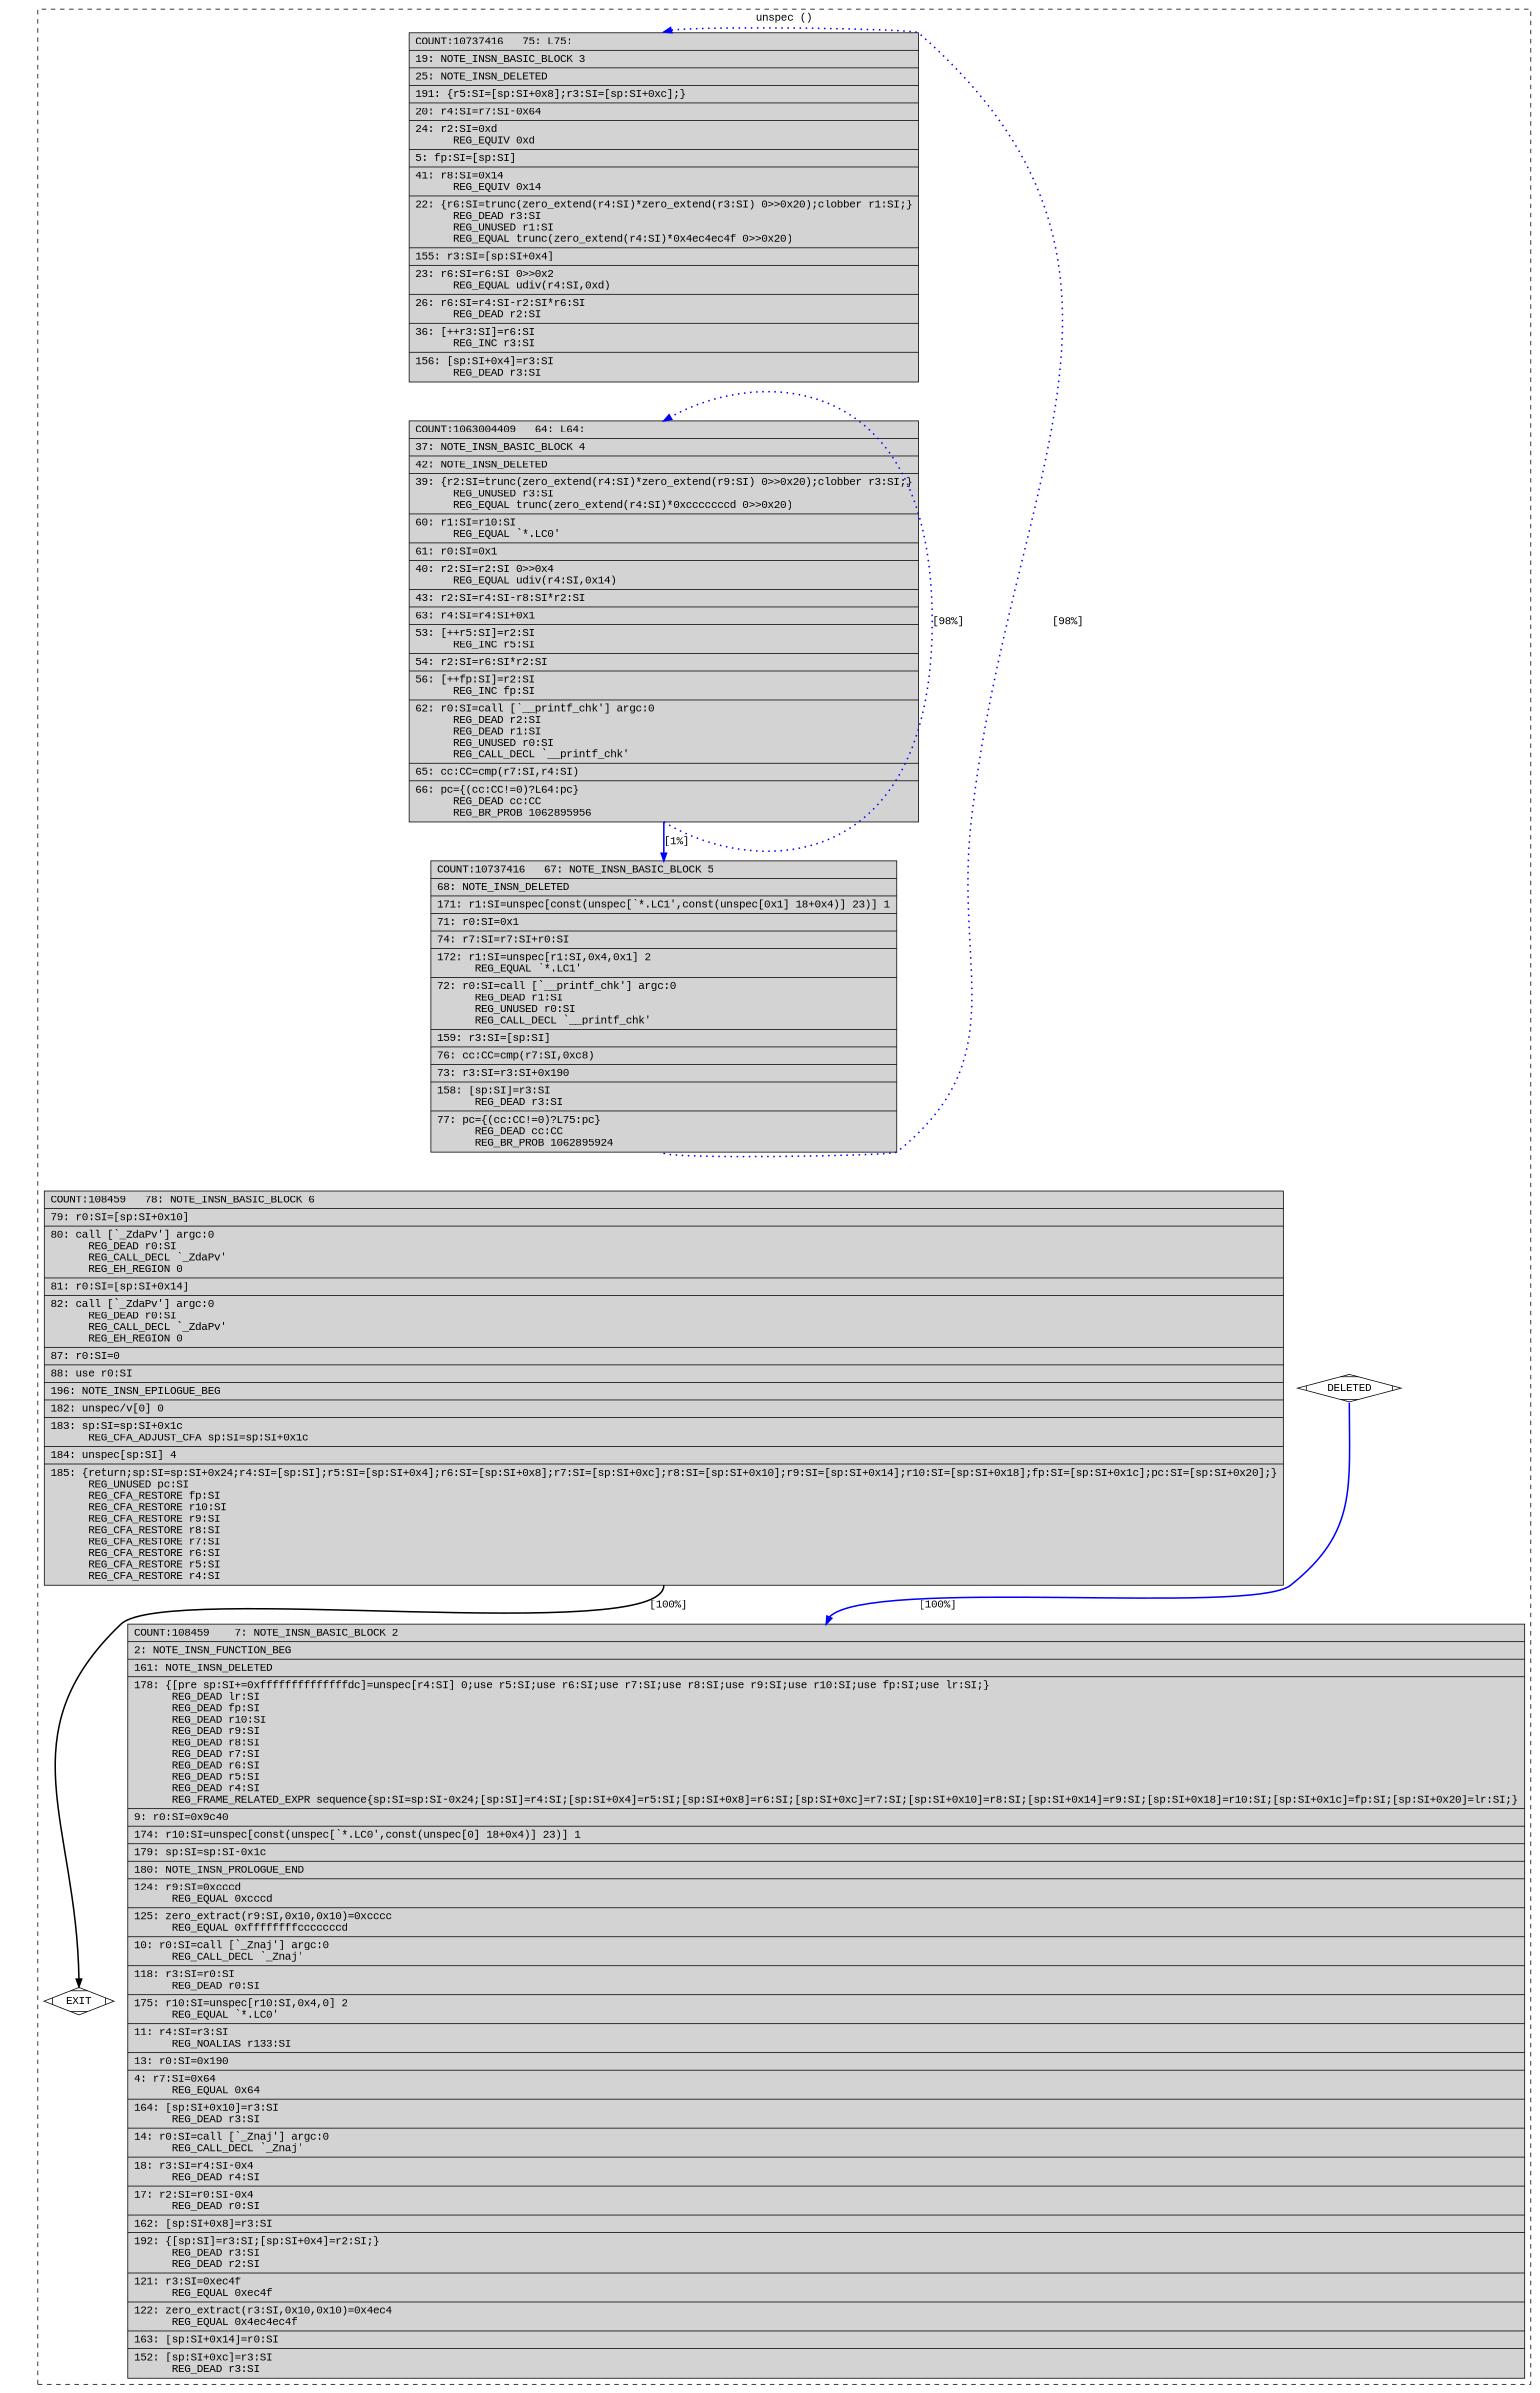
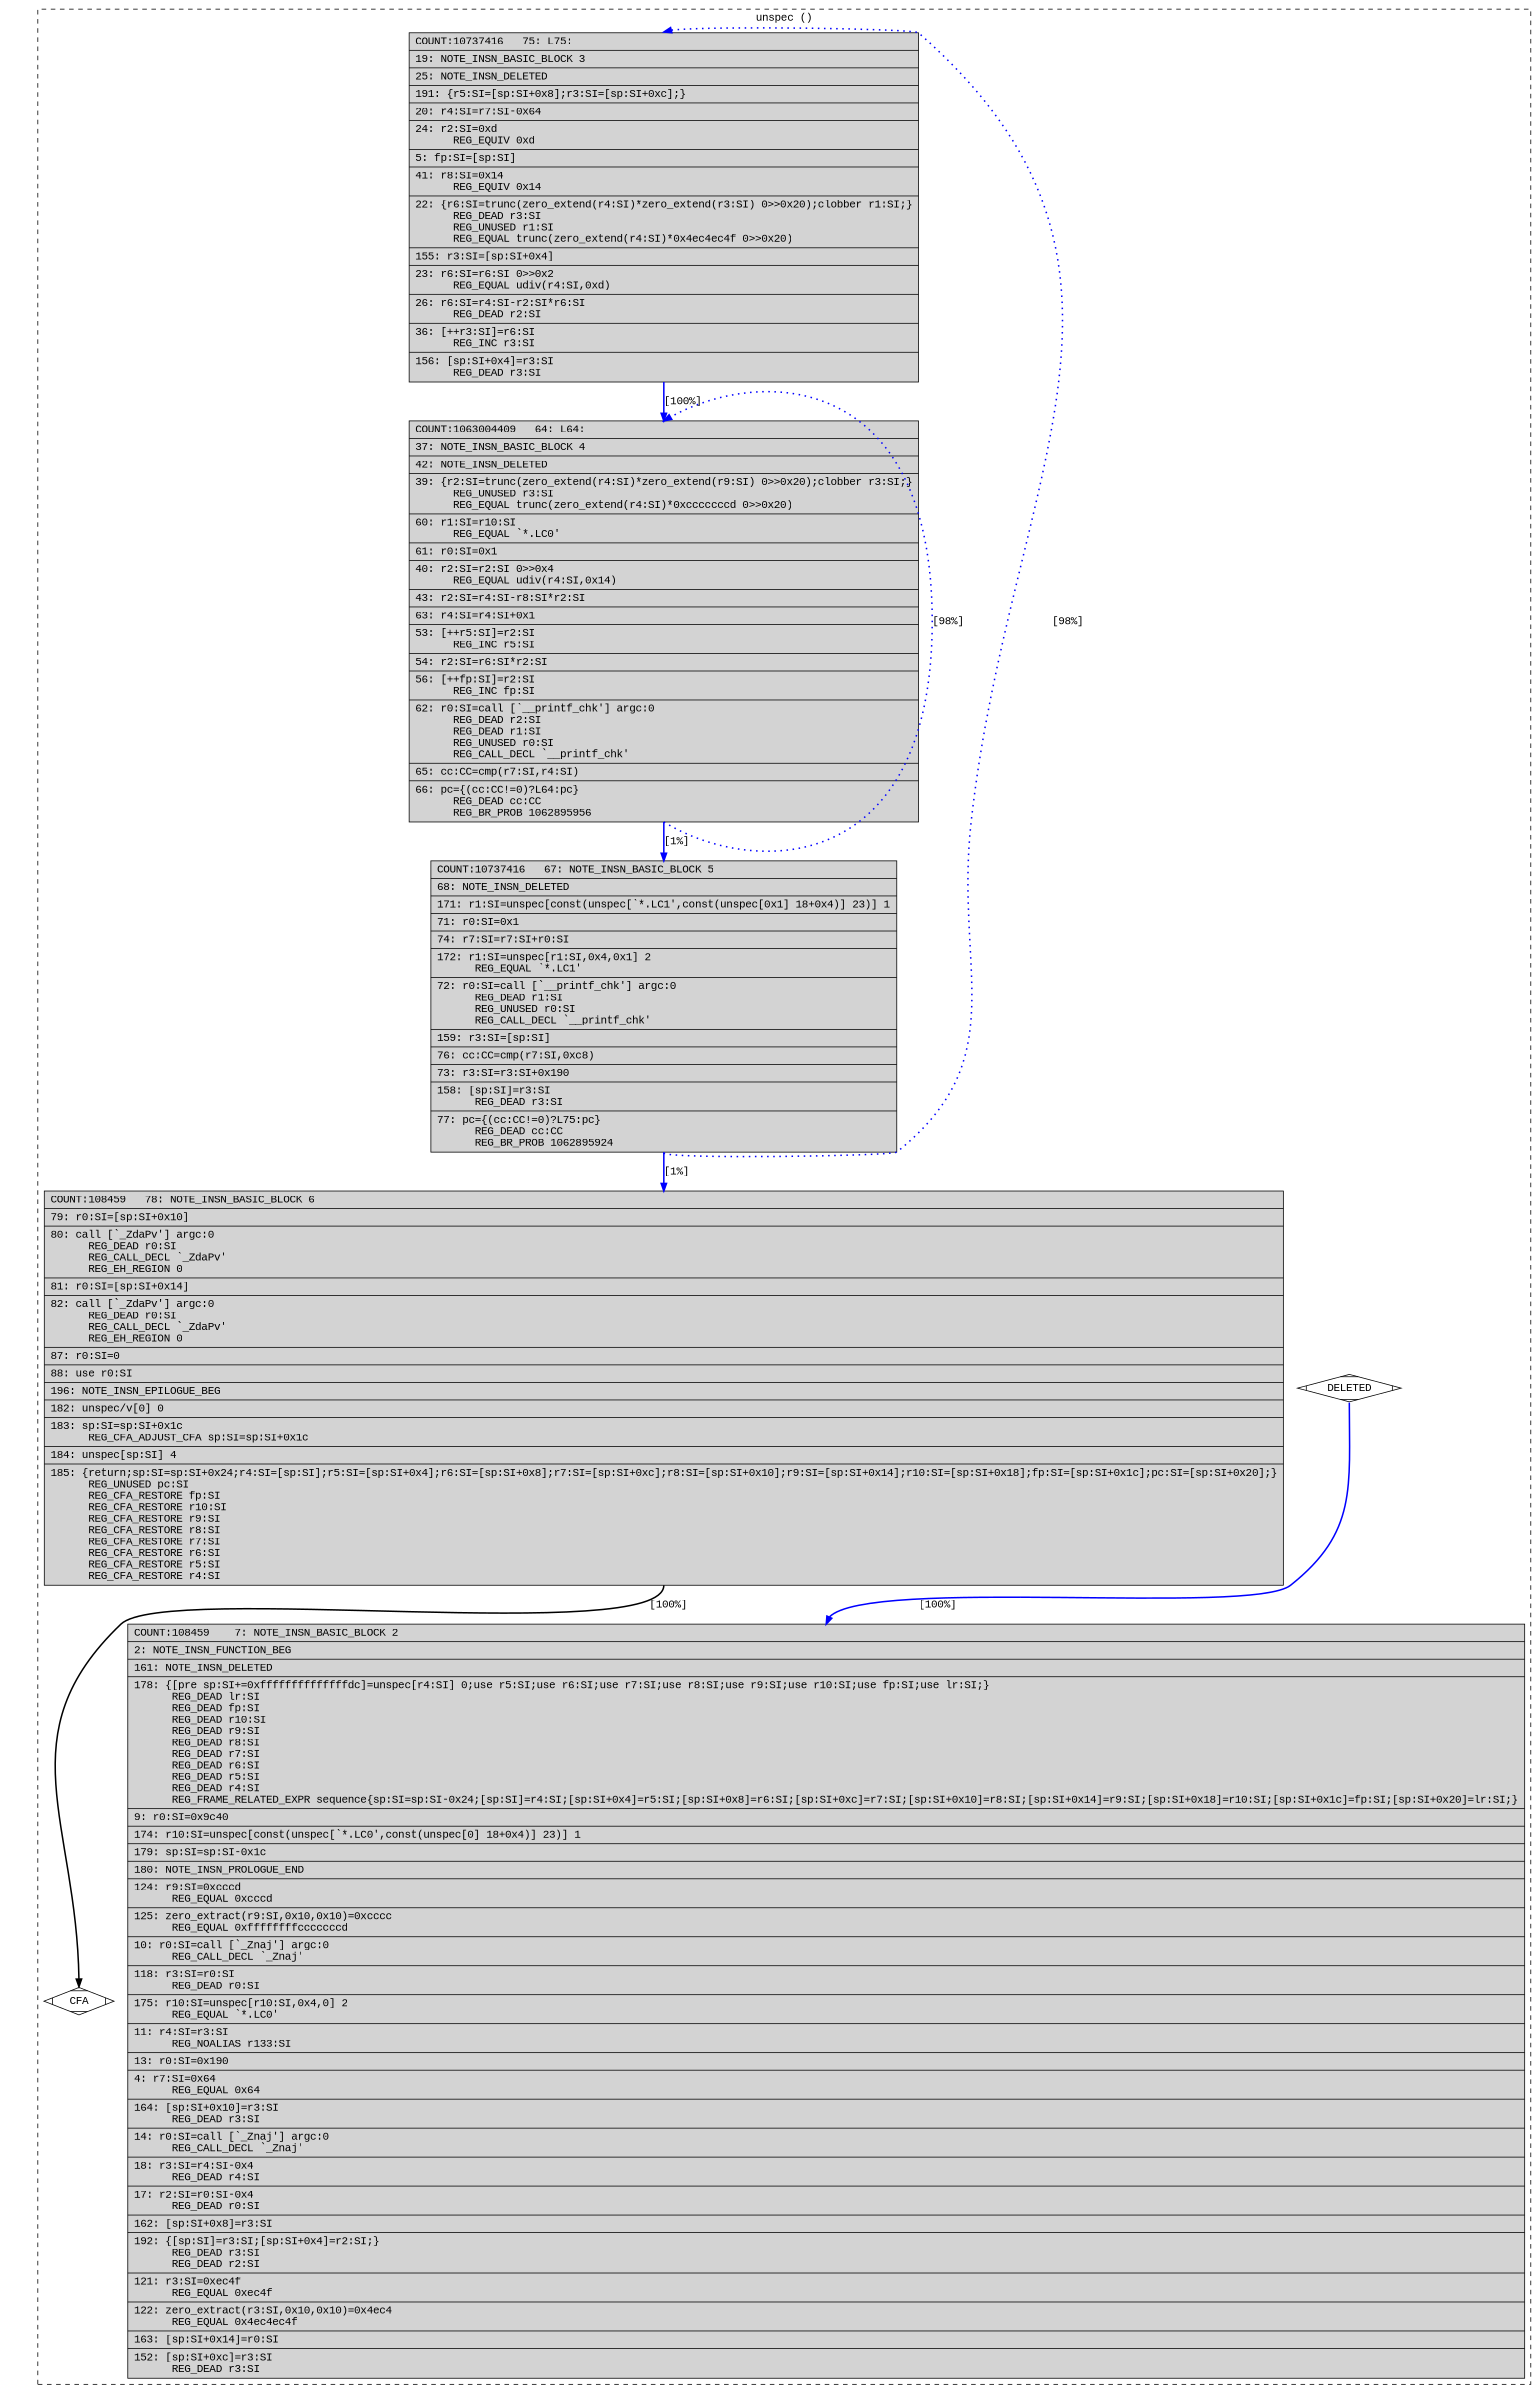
none -> (664, 397)
none -> (664, 1168)
(79, 2001) -> (79, 2001)
